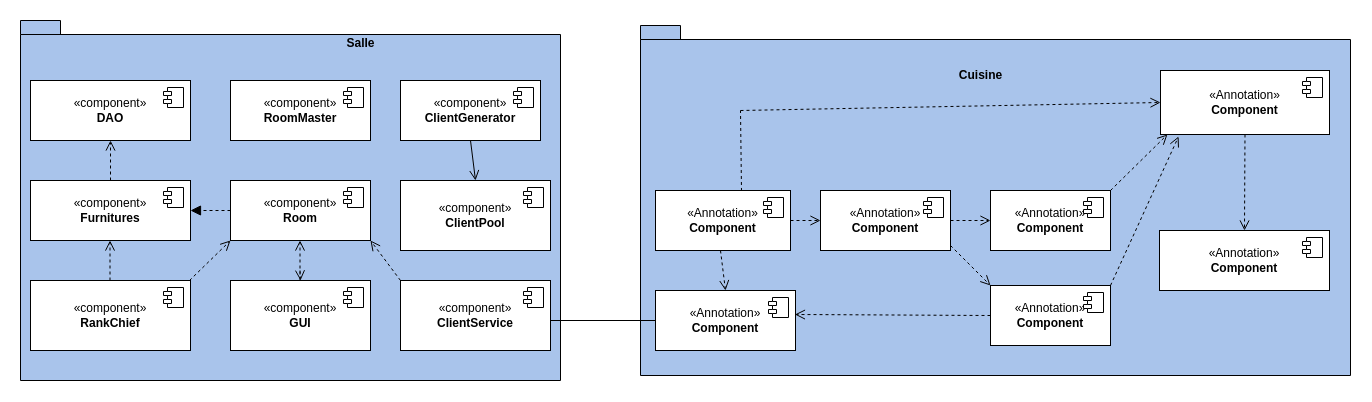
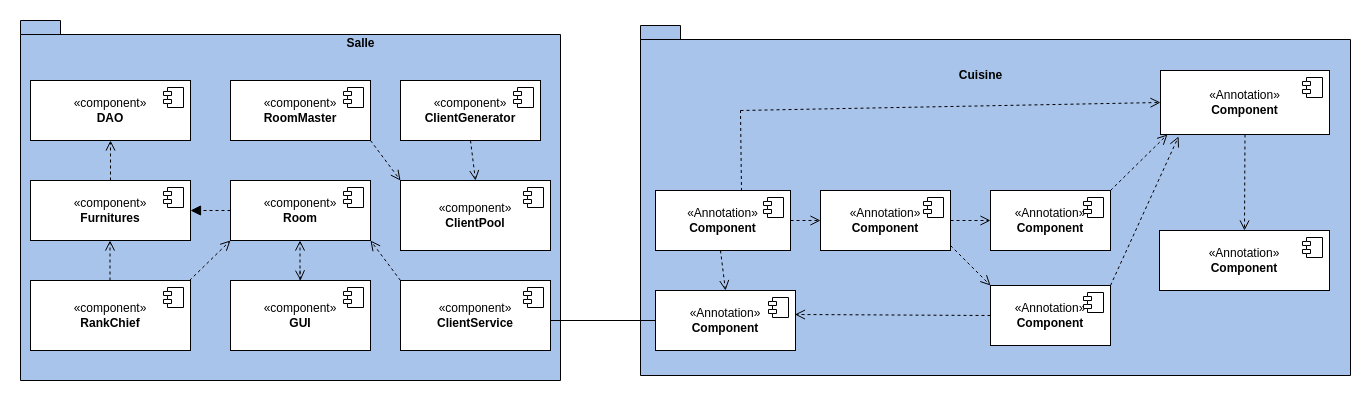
none -> (385, 159)
(473, 159) -> (473, 159)
